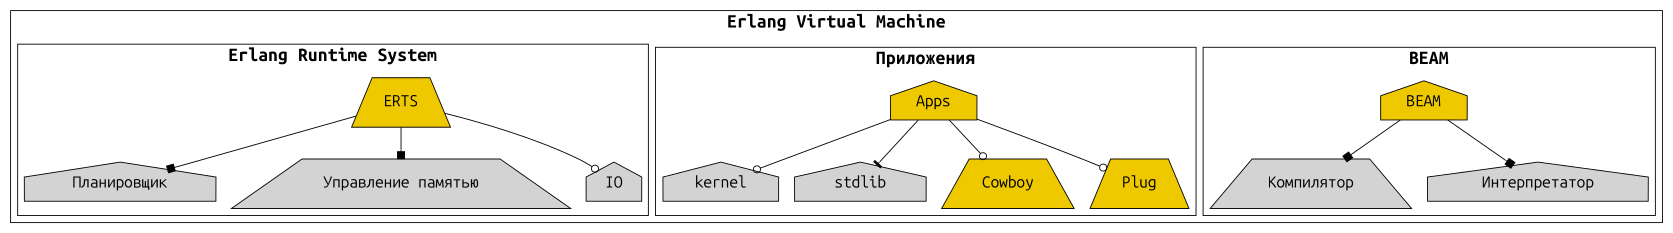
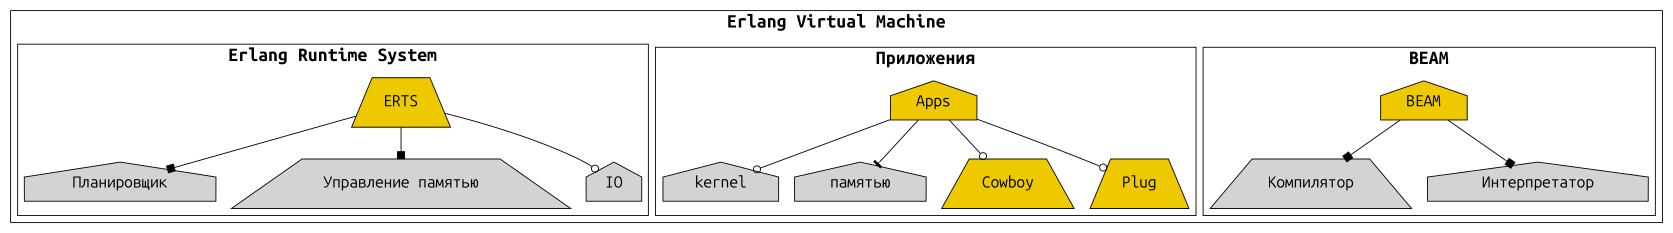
(860, 184) -> (860, 184)
